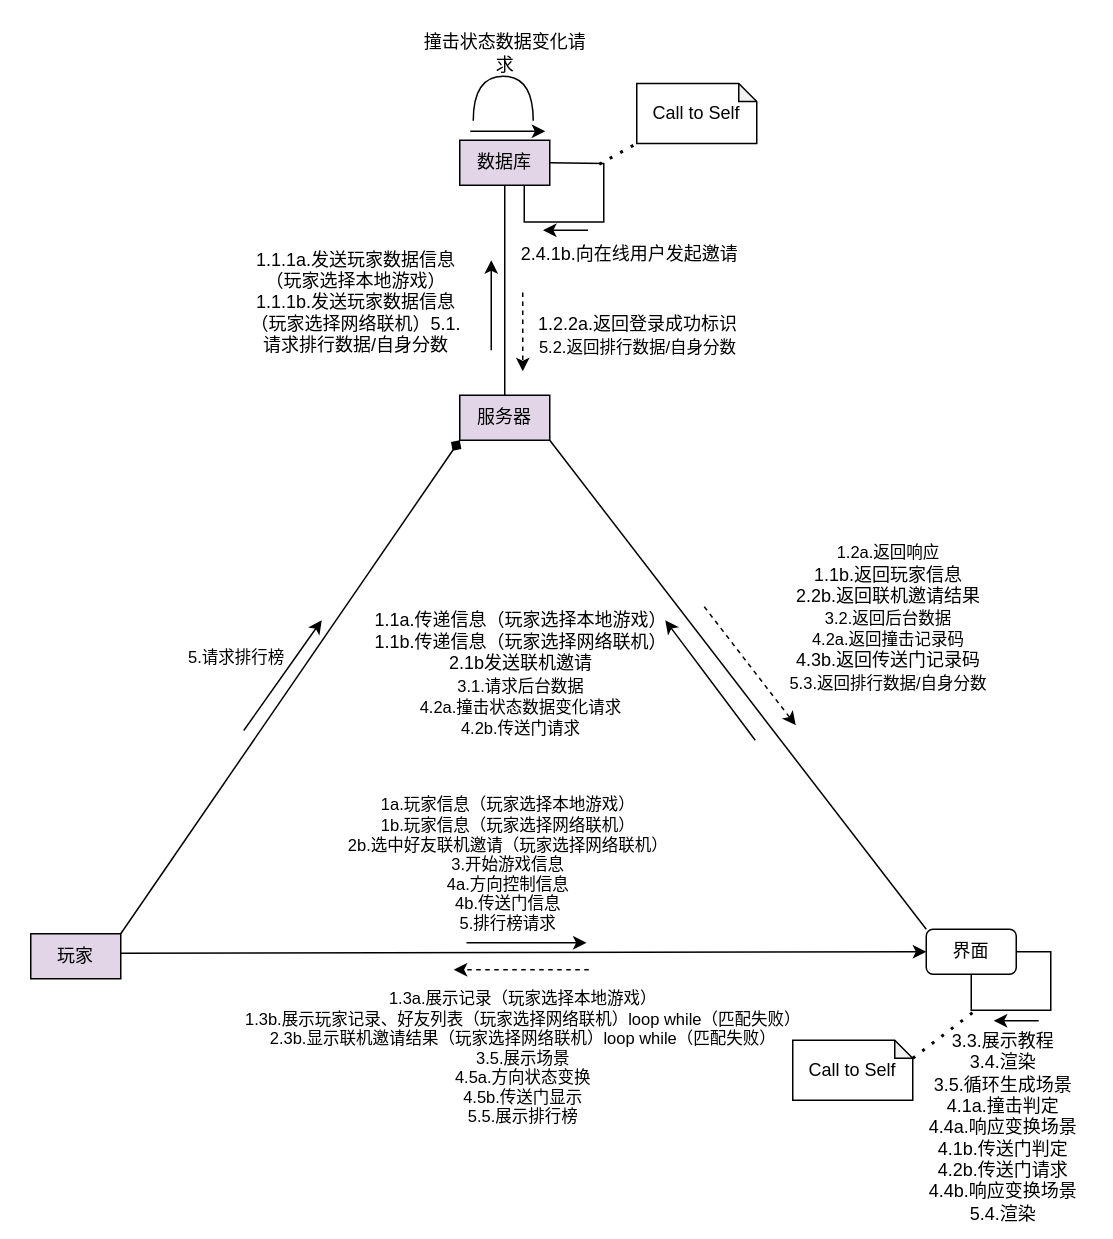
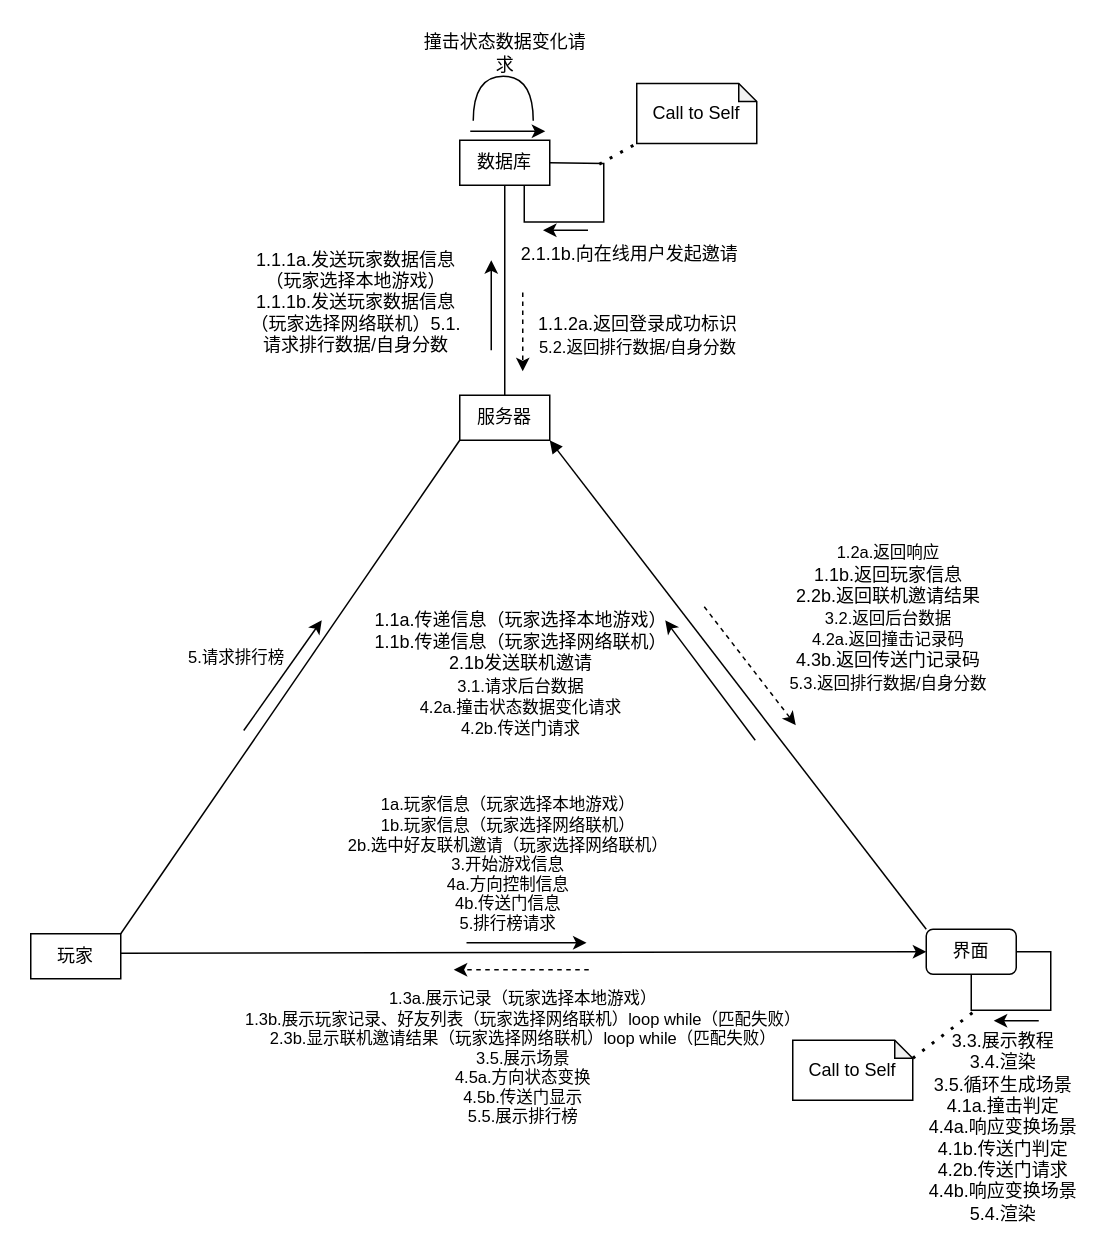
(505, 163) -> (505, 163)
(630, 254) -> (630, 254)
(638, 335) -> (638, 335)
(505, 418) -> (505, 418)
(554, 446) -> (558, 451)
(453, 451) -> (456, 446)
(76, 956) -> (76, 956)
